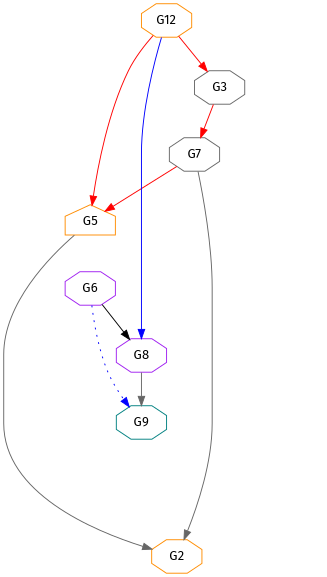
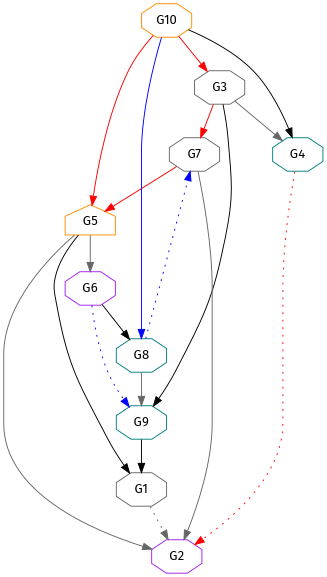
(167, 20) -> (167, 20)
none -> (298, 154)
none -> (90, 249)
none -> (221, 258)
none -> (167, 260)
(141, 355) -> (141, 355)
none -> (141, 489)
(177, 556) -> (177, 556)
